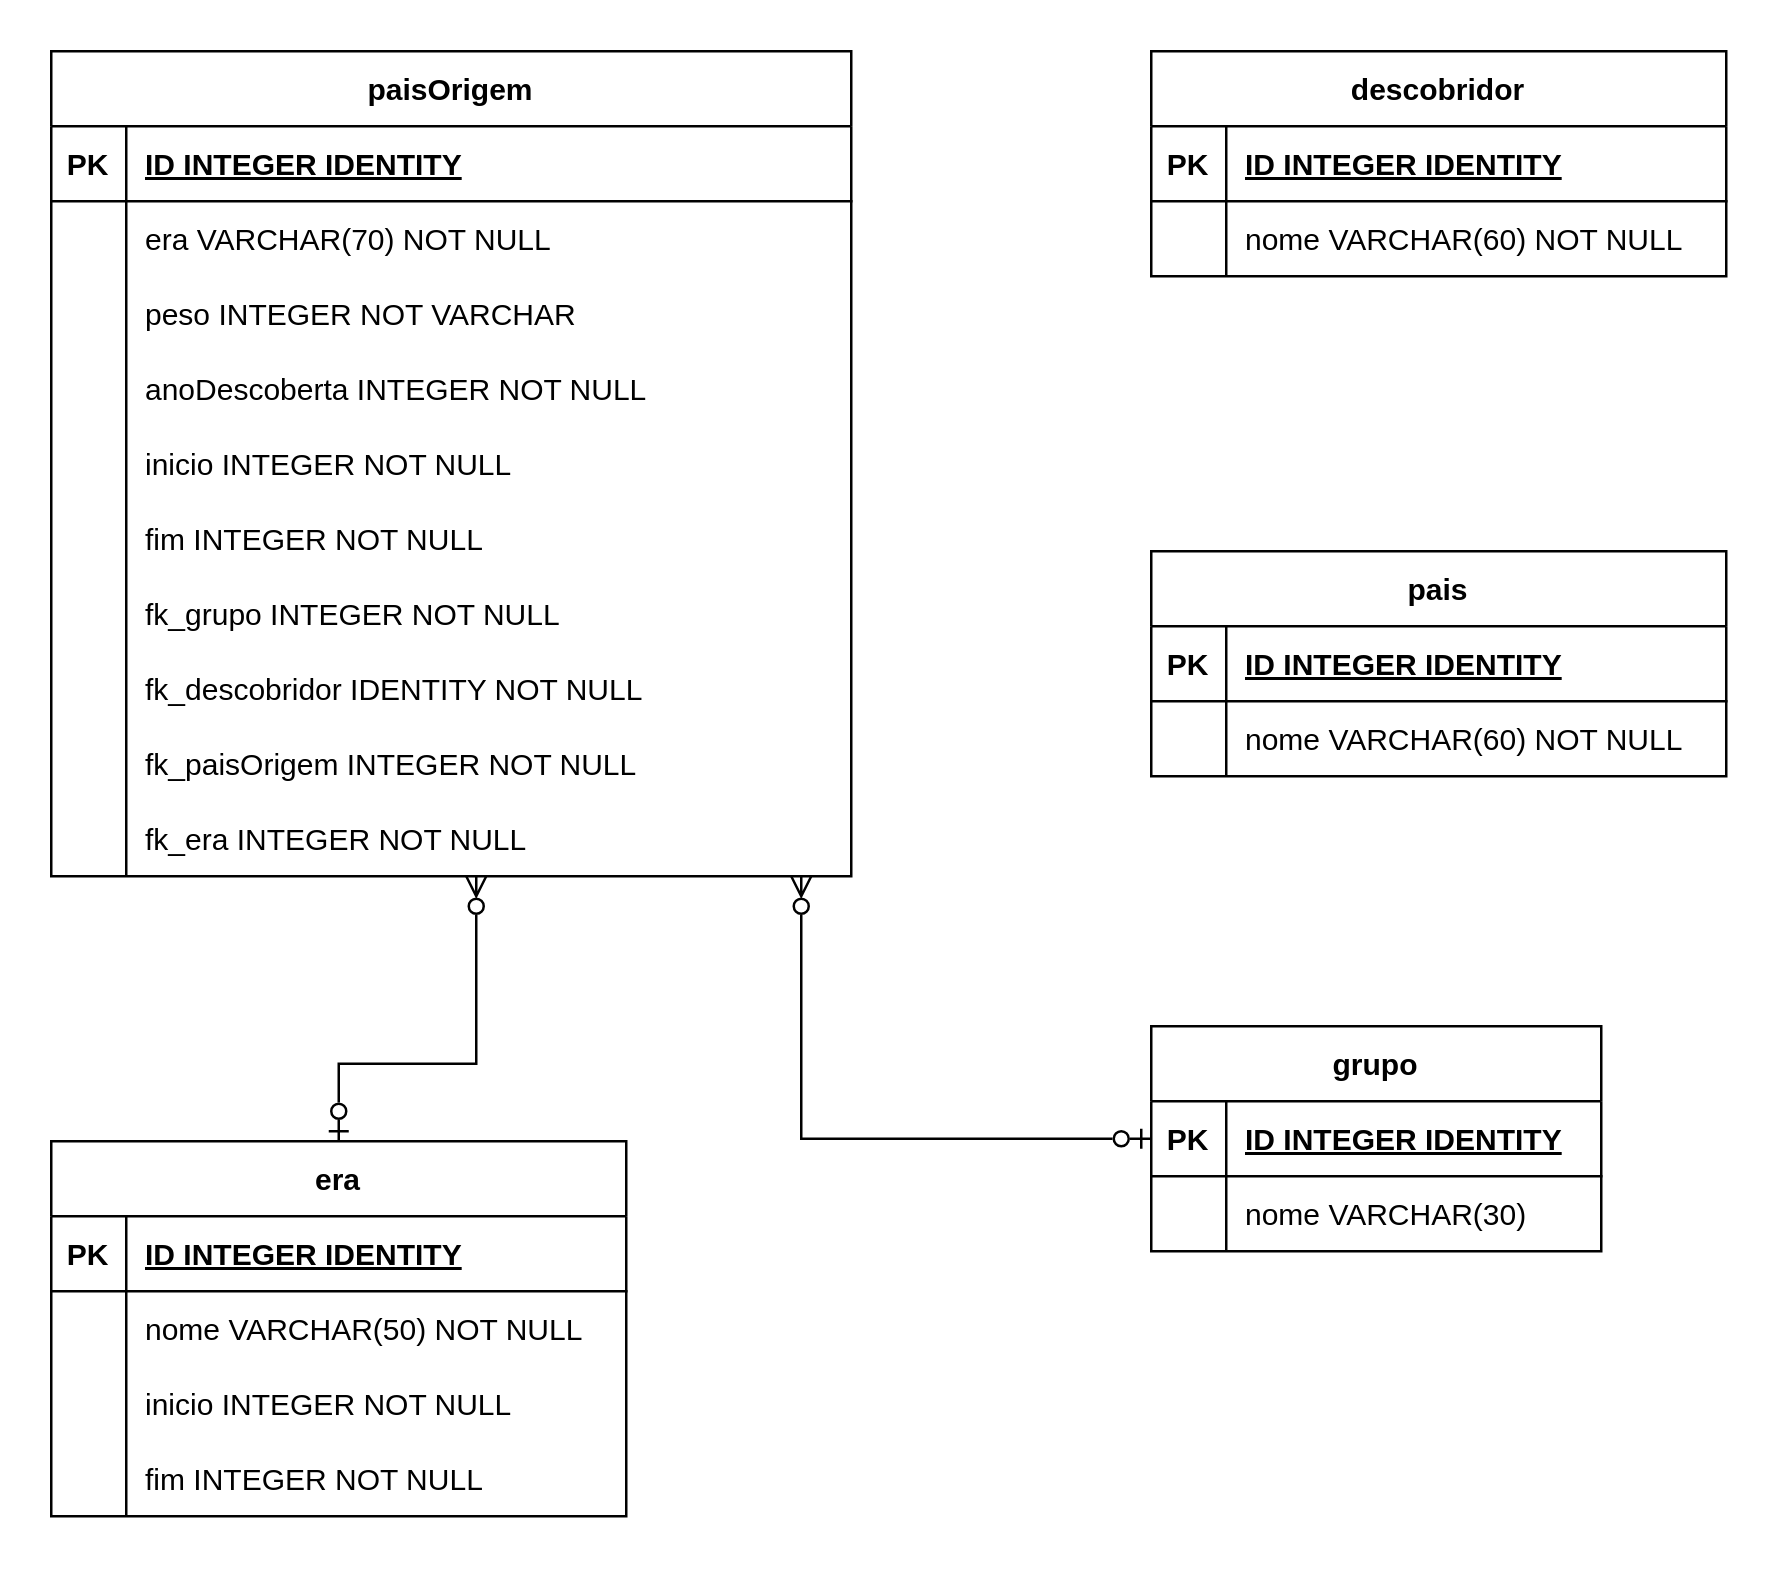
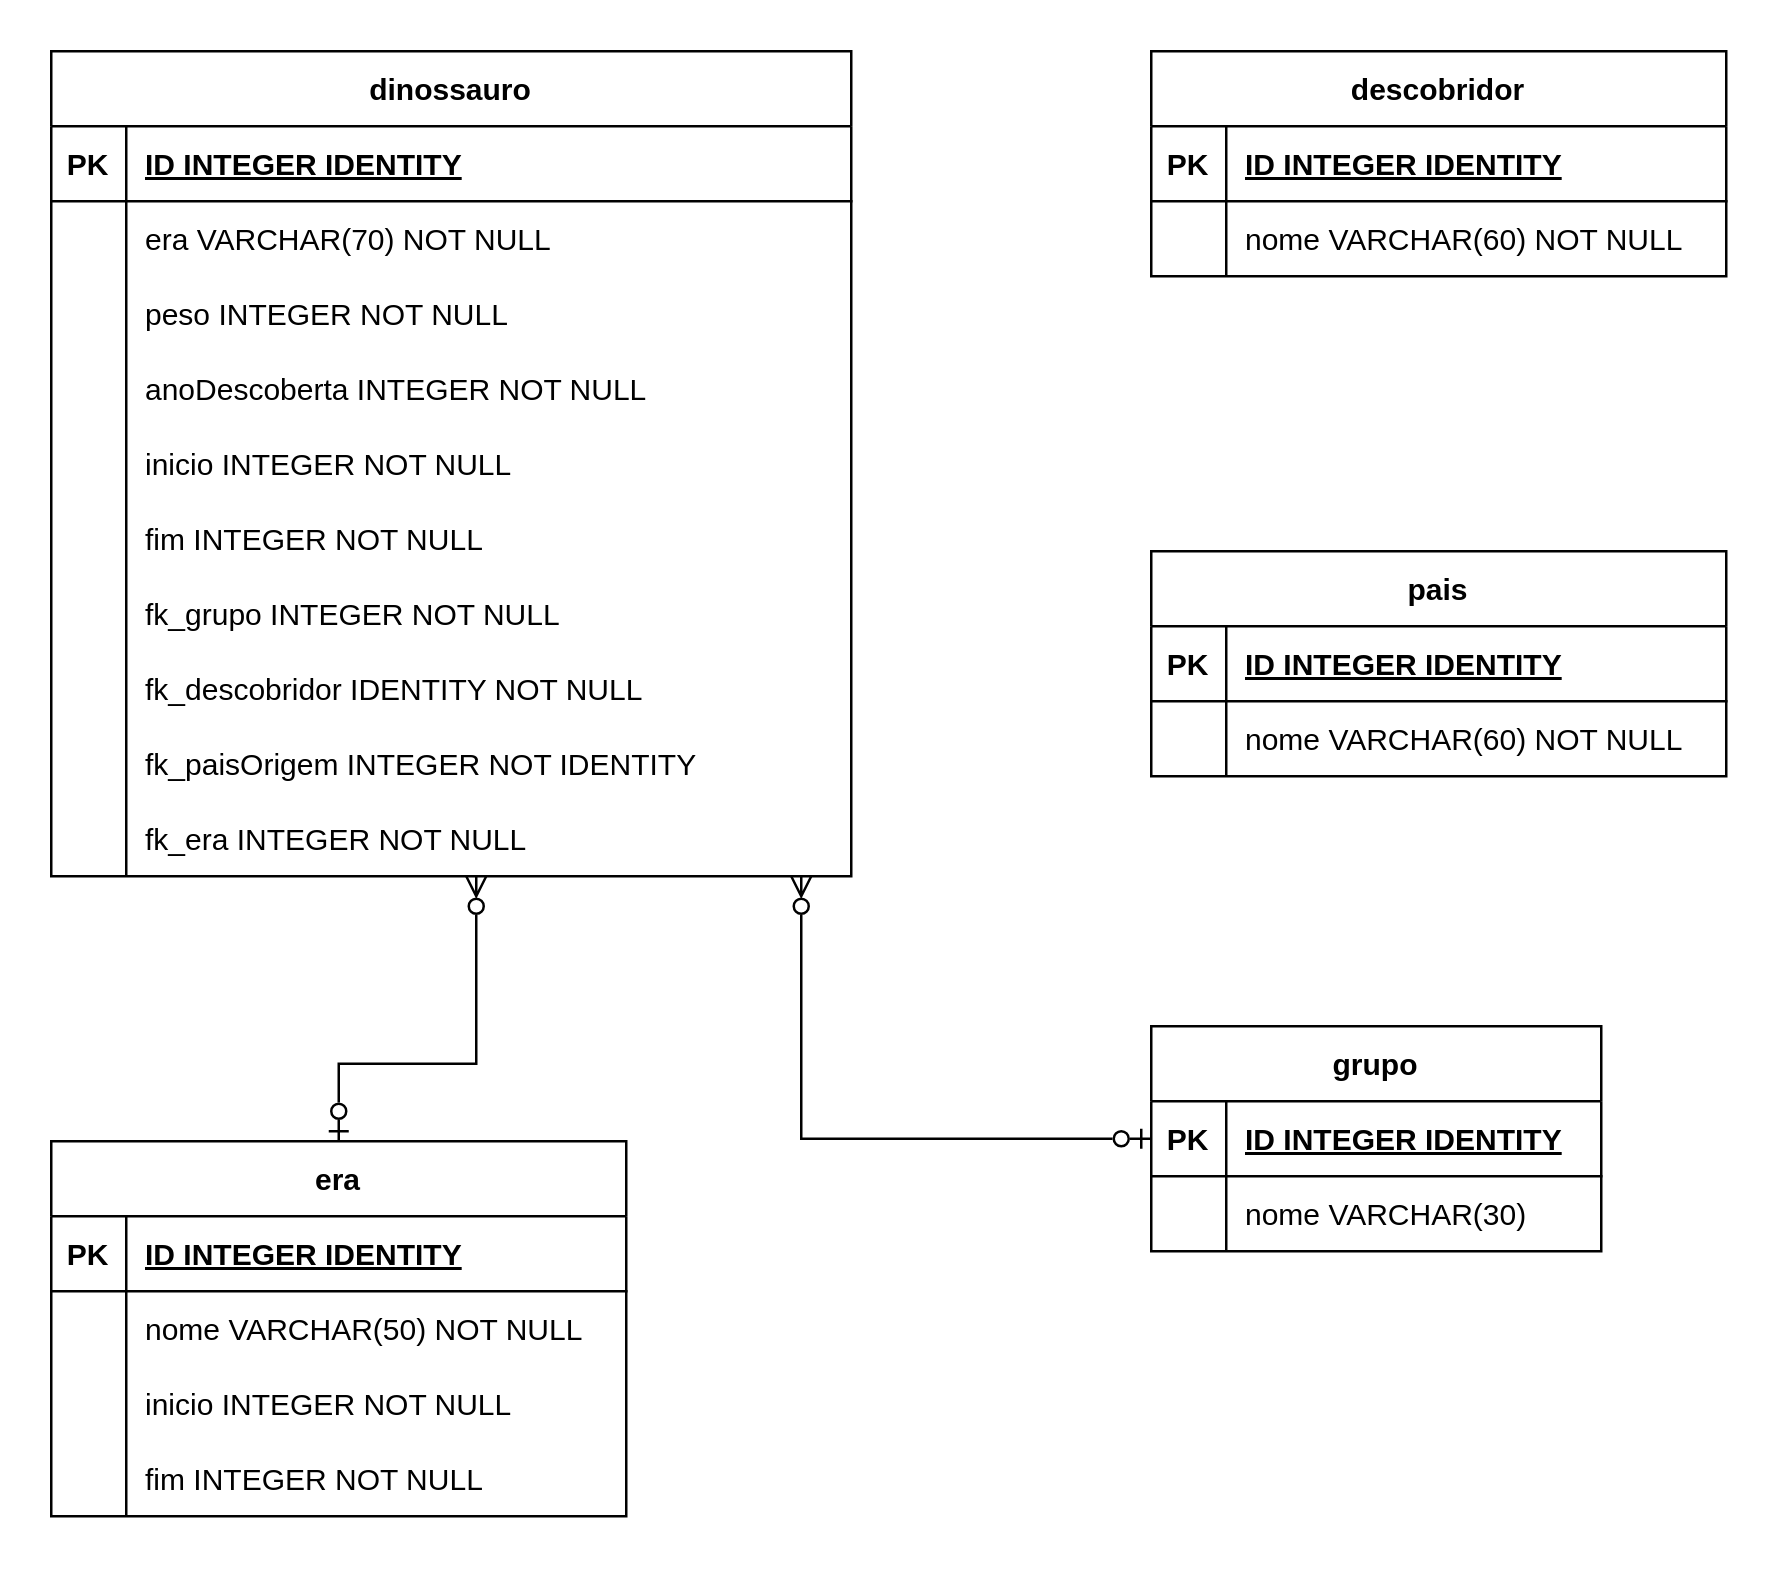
(450, 90) -> (450, 90)
(335, 315) -> (310, 315)
(378, 765) -> (411, 765)
